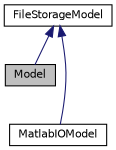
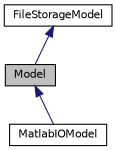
(66, 80) -> (47, 110)
